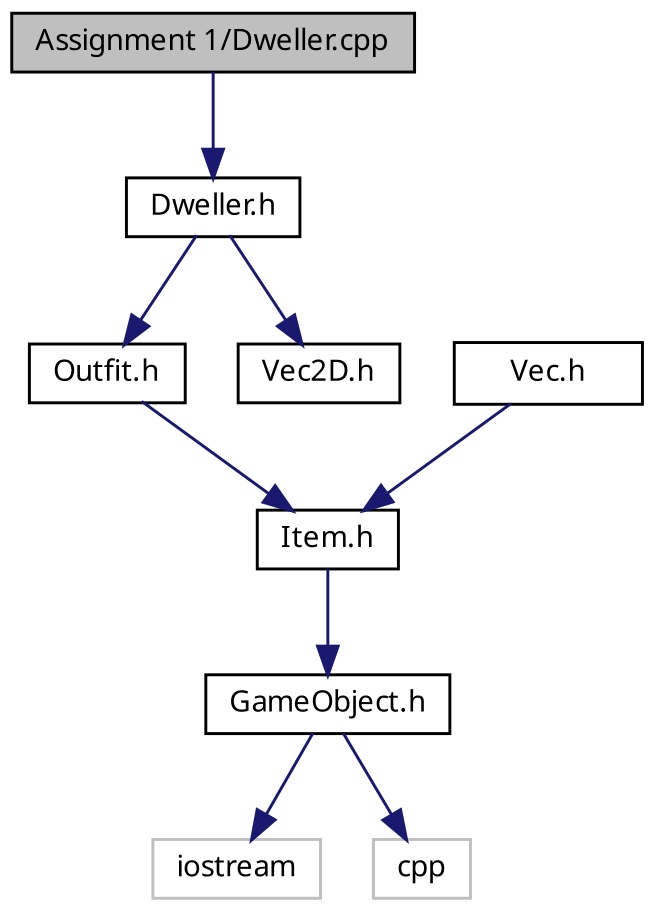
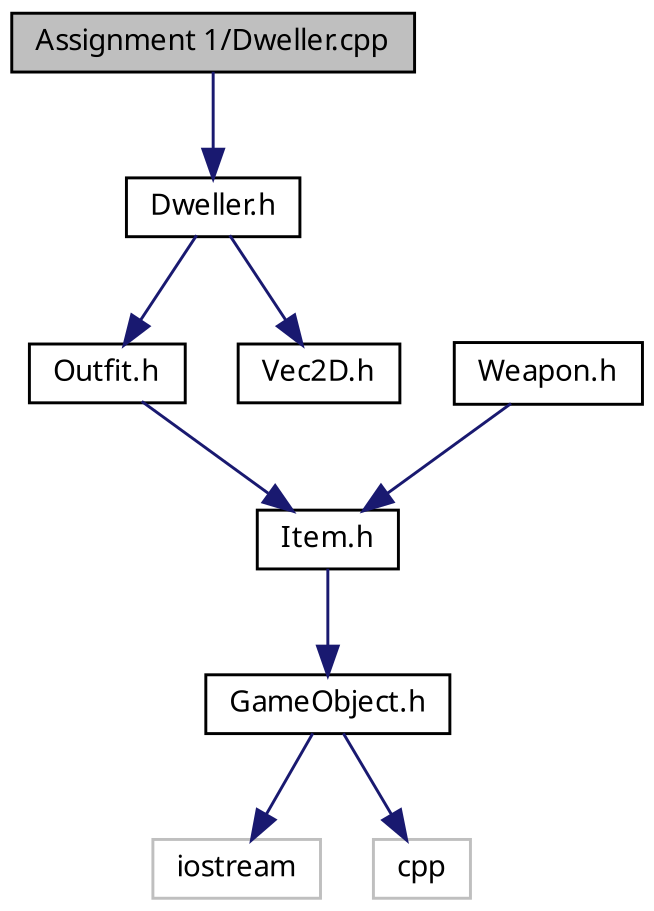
(548, 373) -> (548, 373)
